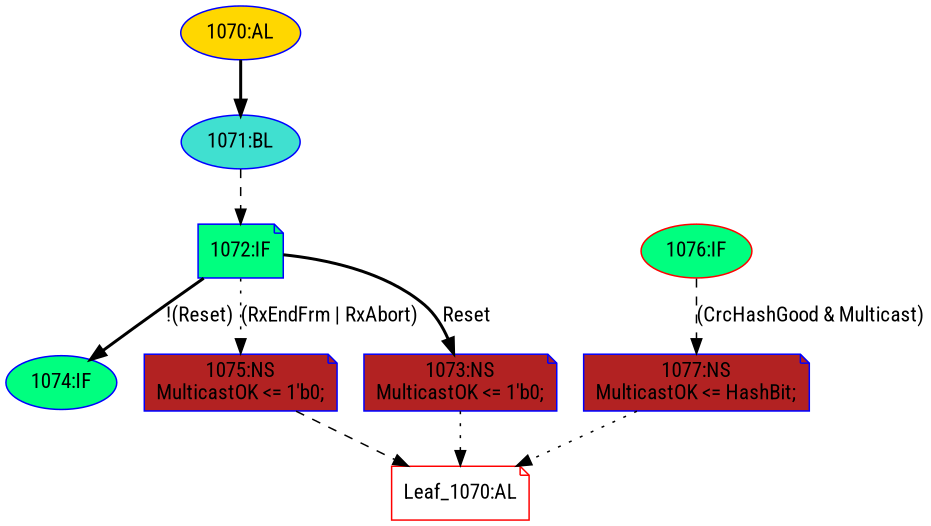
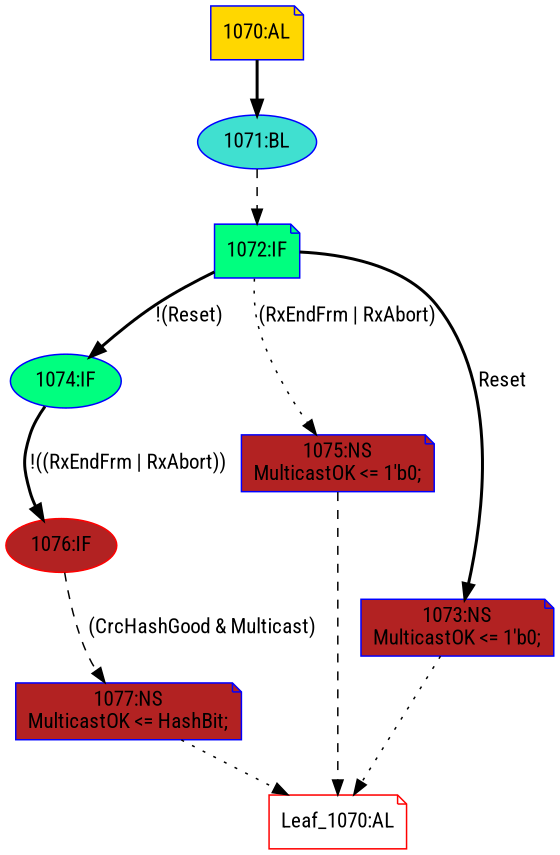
(241, 33) -> (257, 33)
(696, 251) -> (61, 545)
none -> (25, 455)
